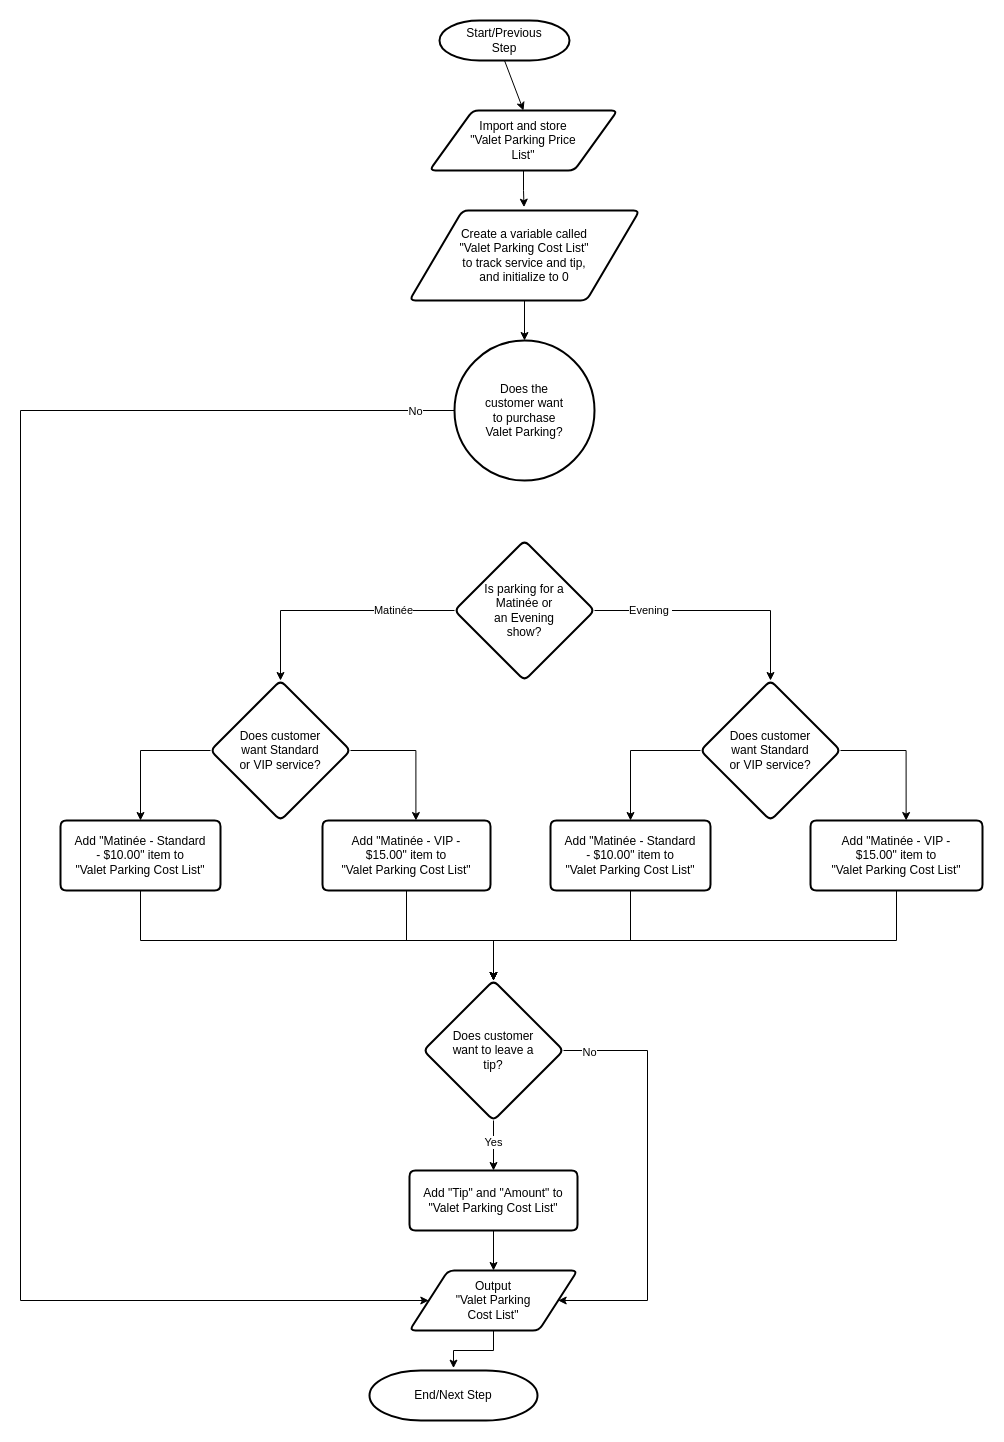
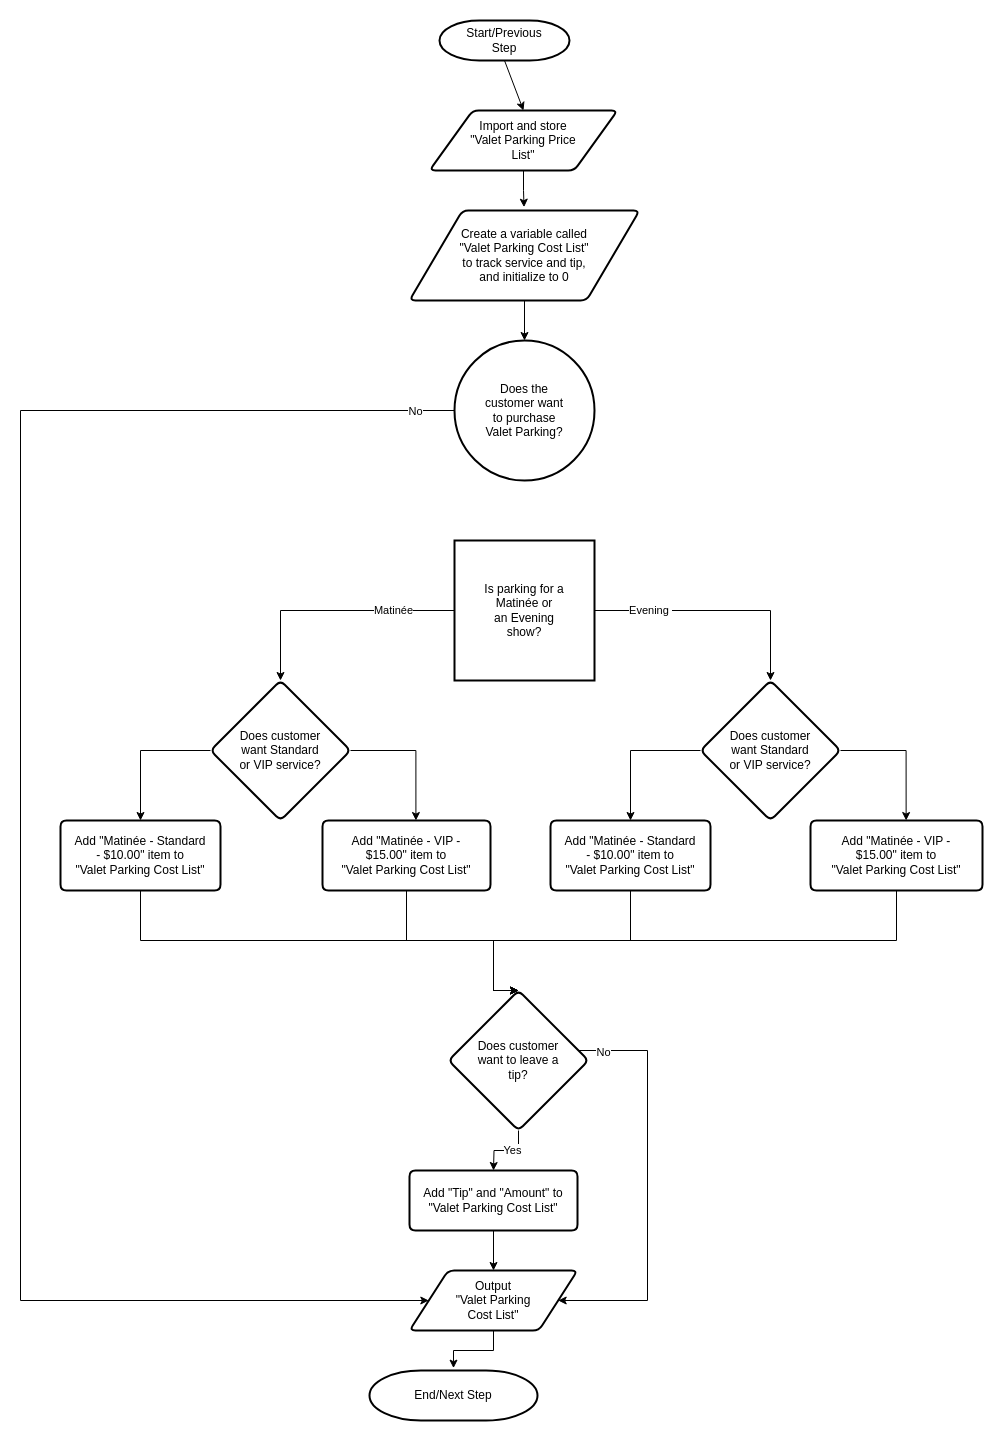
(525, 611) -> (525, 611)
(494, 1051) -> (519, 1061)
